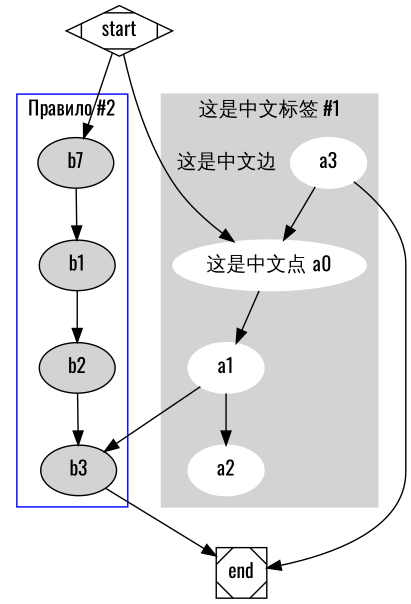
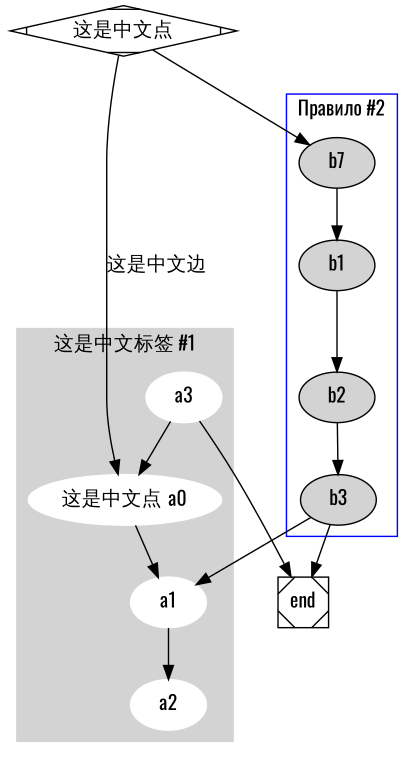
(119, 31) -> (124, 31)
(152, 419) -> (260, 548)
